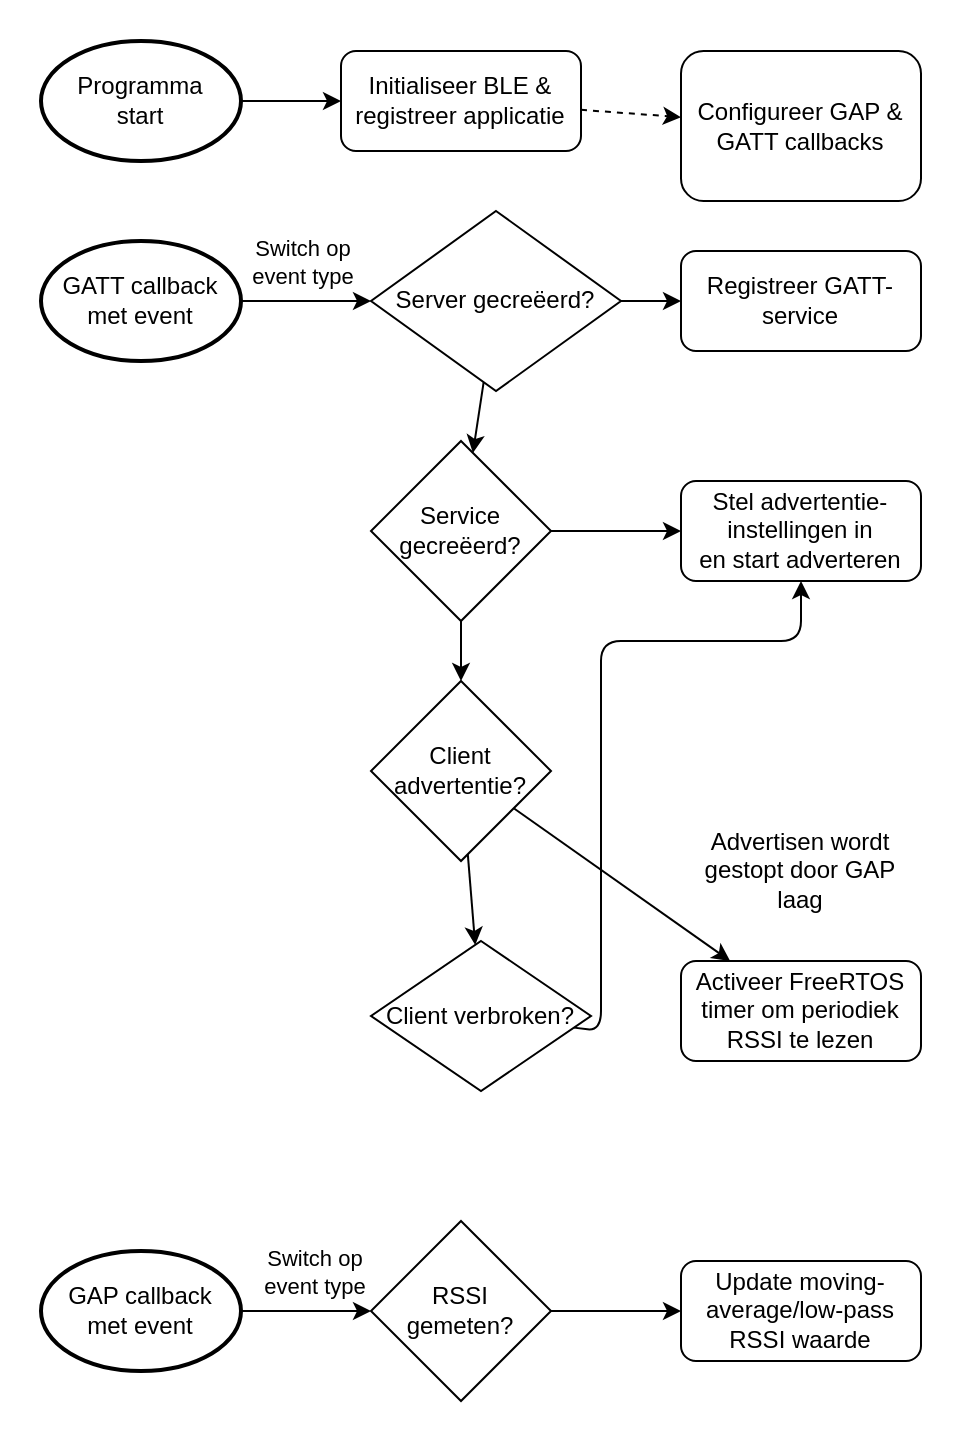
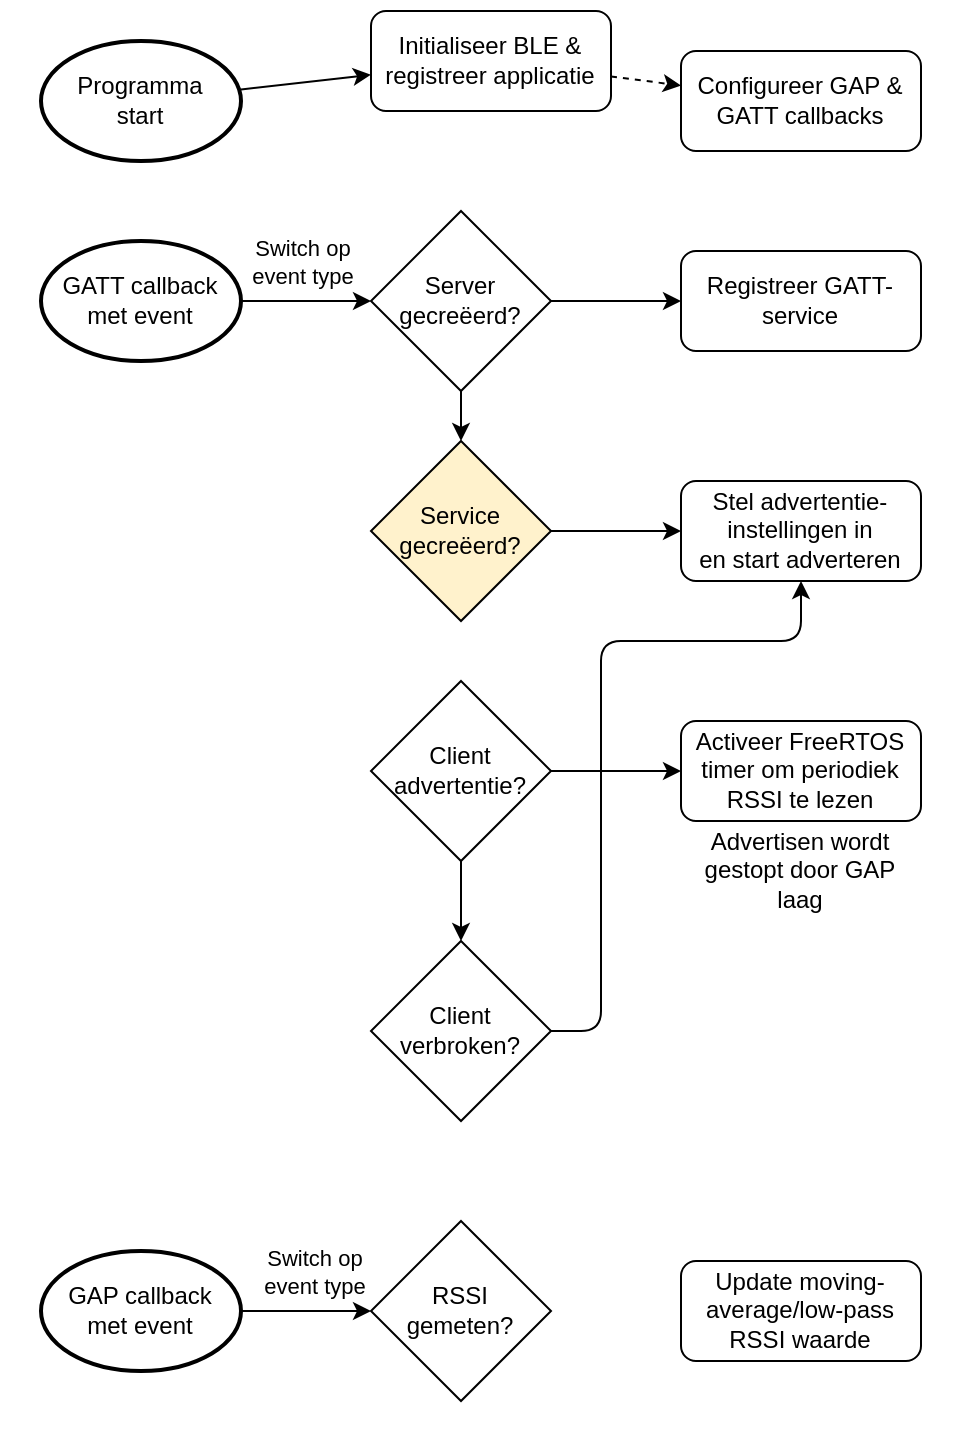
(461, 101) -> (491, 61)
(801, 126) -> (801, 101)
(496, 301) -> (461, 301)
(461, 531) -> (461, 531)
(461, 644) -> none
(801, 1011) -> (801, 771)
(481, 1016) -> (461, 1031)
(609, 1311) -> none
